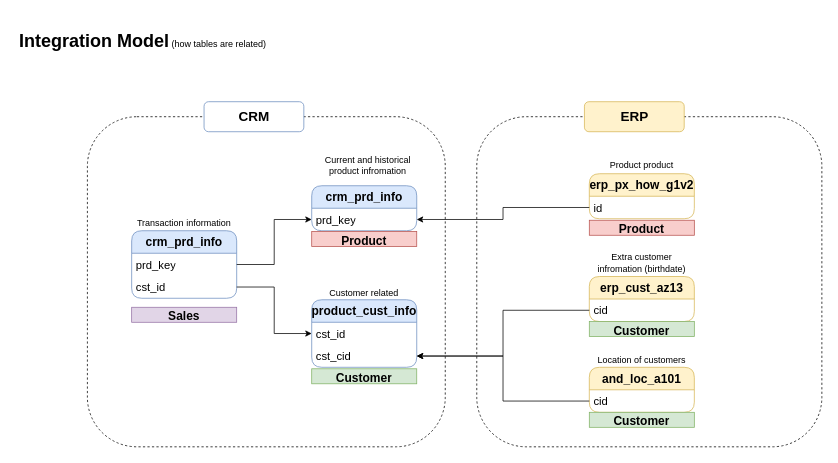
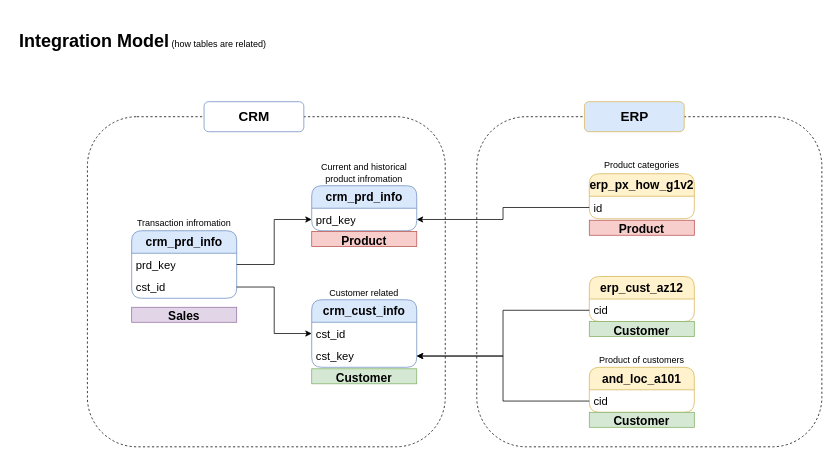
(634, 117) -> (634, 117)
(368, 165) -> (364, 173)
(642, 165) -> (642, 165)
(184, 223) -> (184, 223)
(642, 263) -> none
(642, 288) -> (642, 288)
(364, 311) -> (364, 311)
(337, 356) -> (338, 356)
(642, 360) -> (642, 360)
